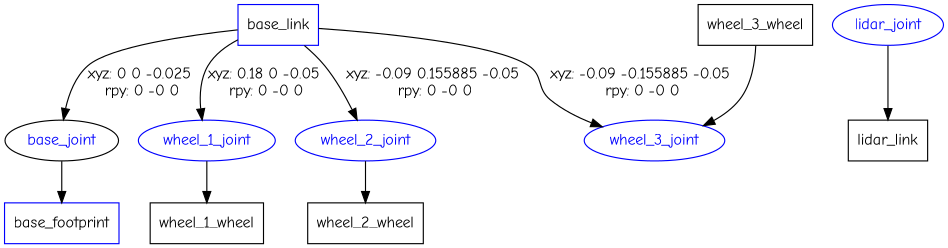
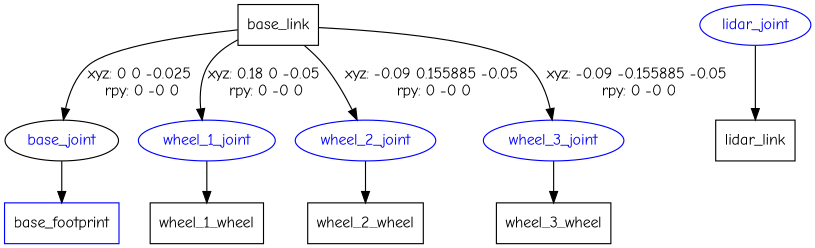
(278, 25) -> (278, 25)
(746, 90) -> (554, 176)
